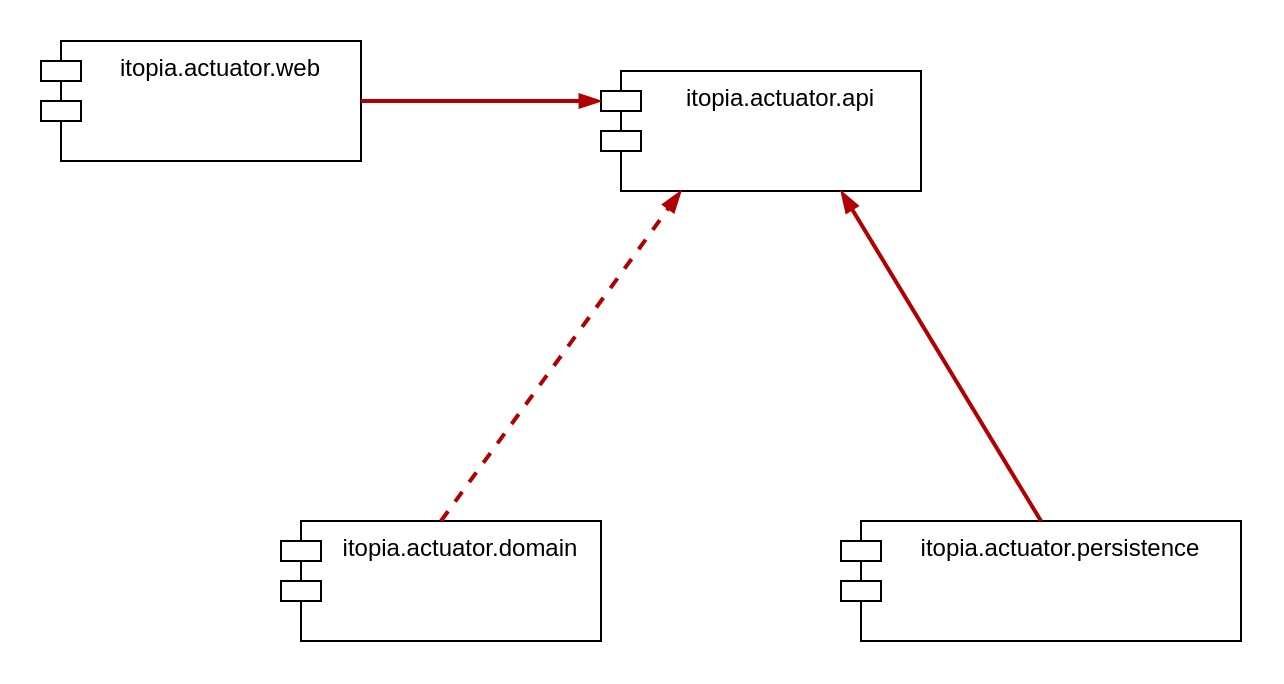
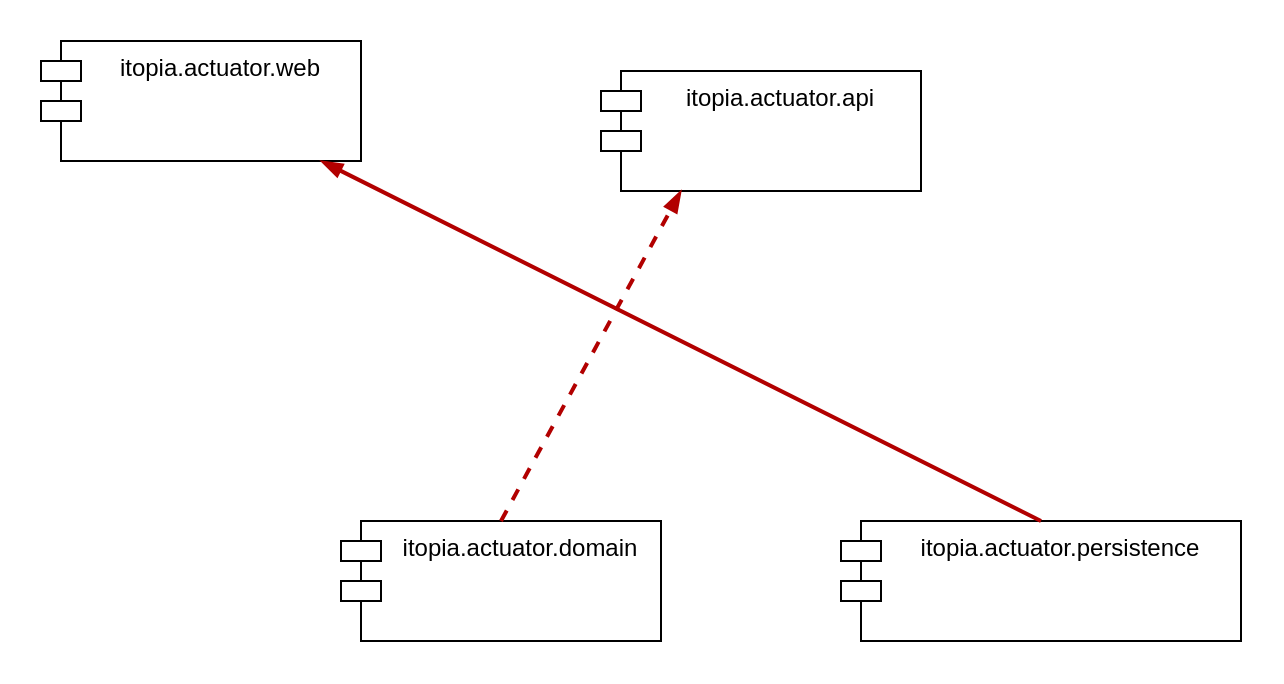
(470, 101) -> none
(946, 364) -> (690, 346)
(441, 581) -> (501, 581)
